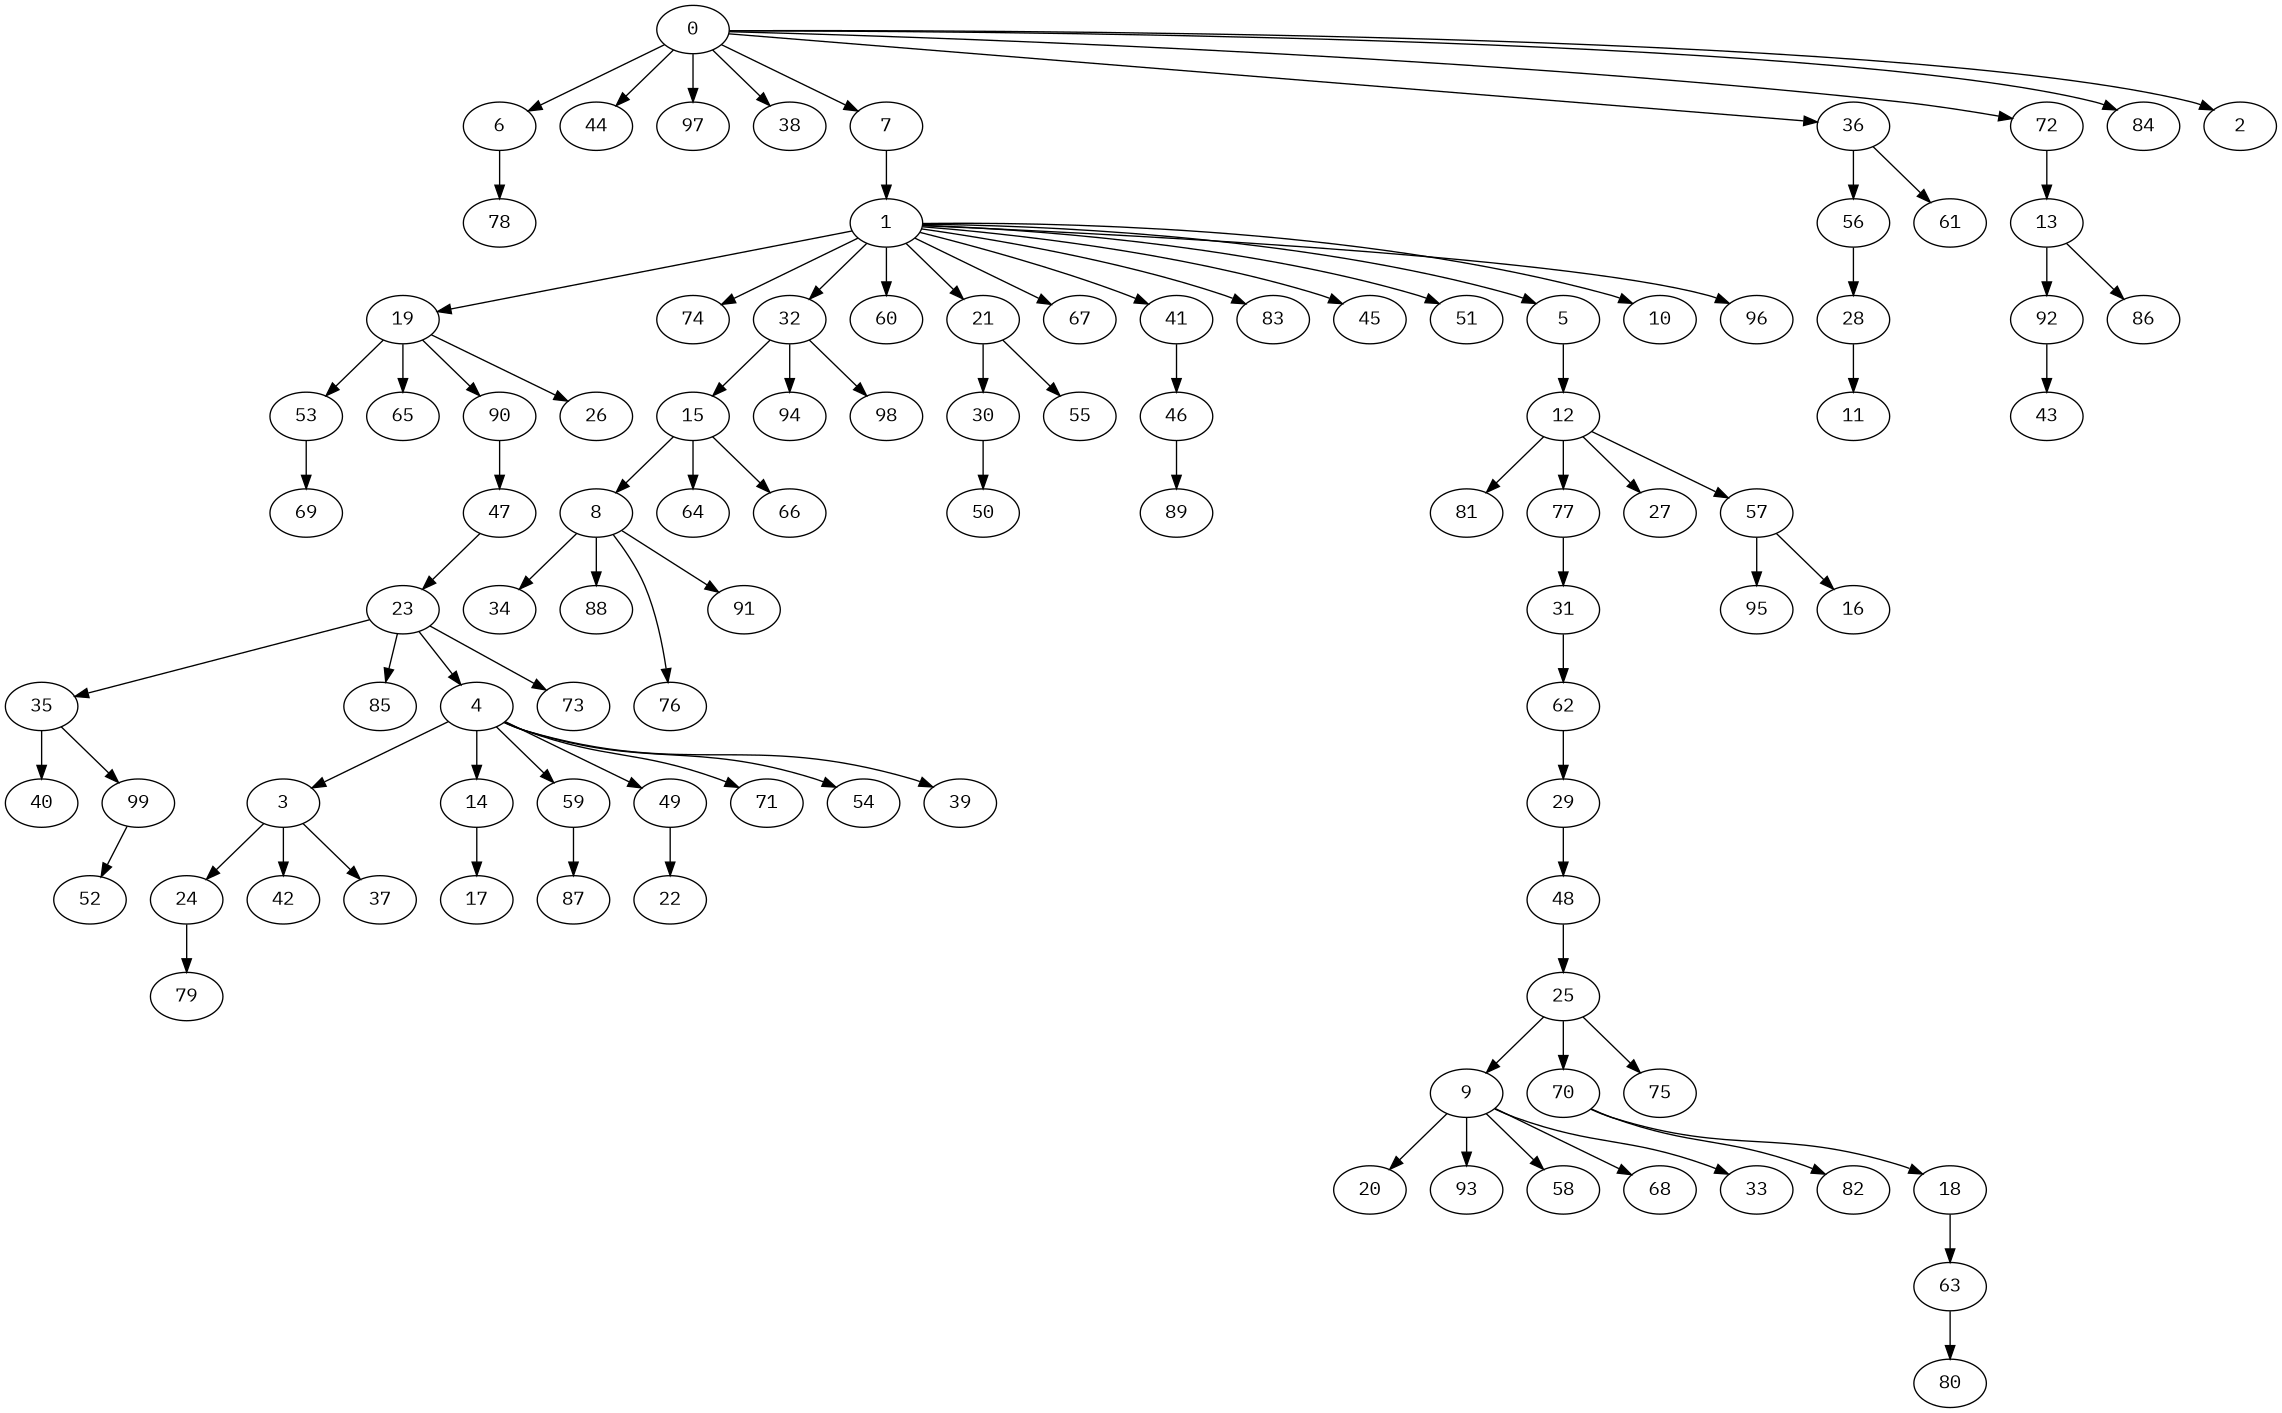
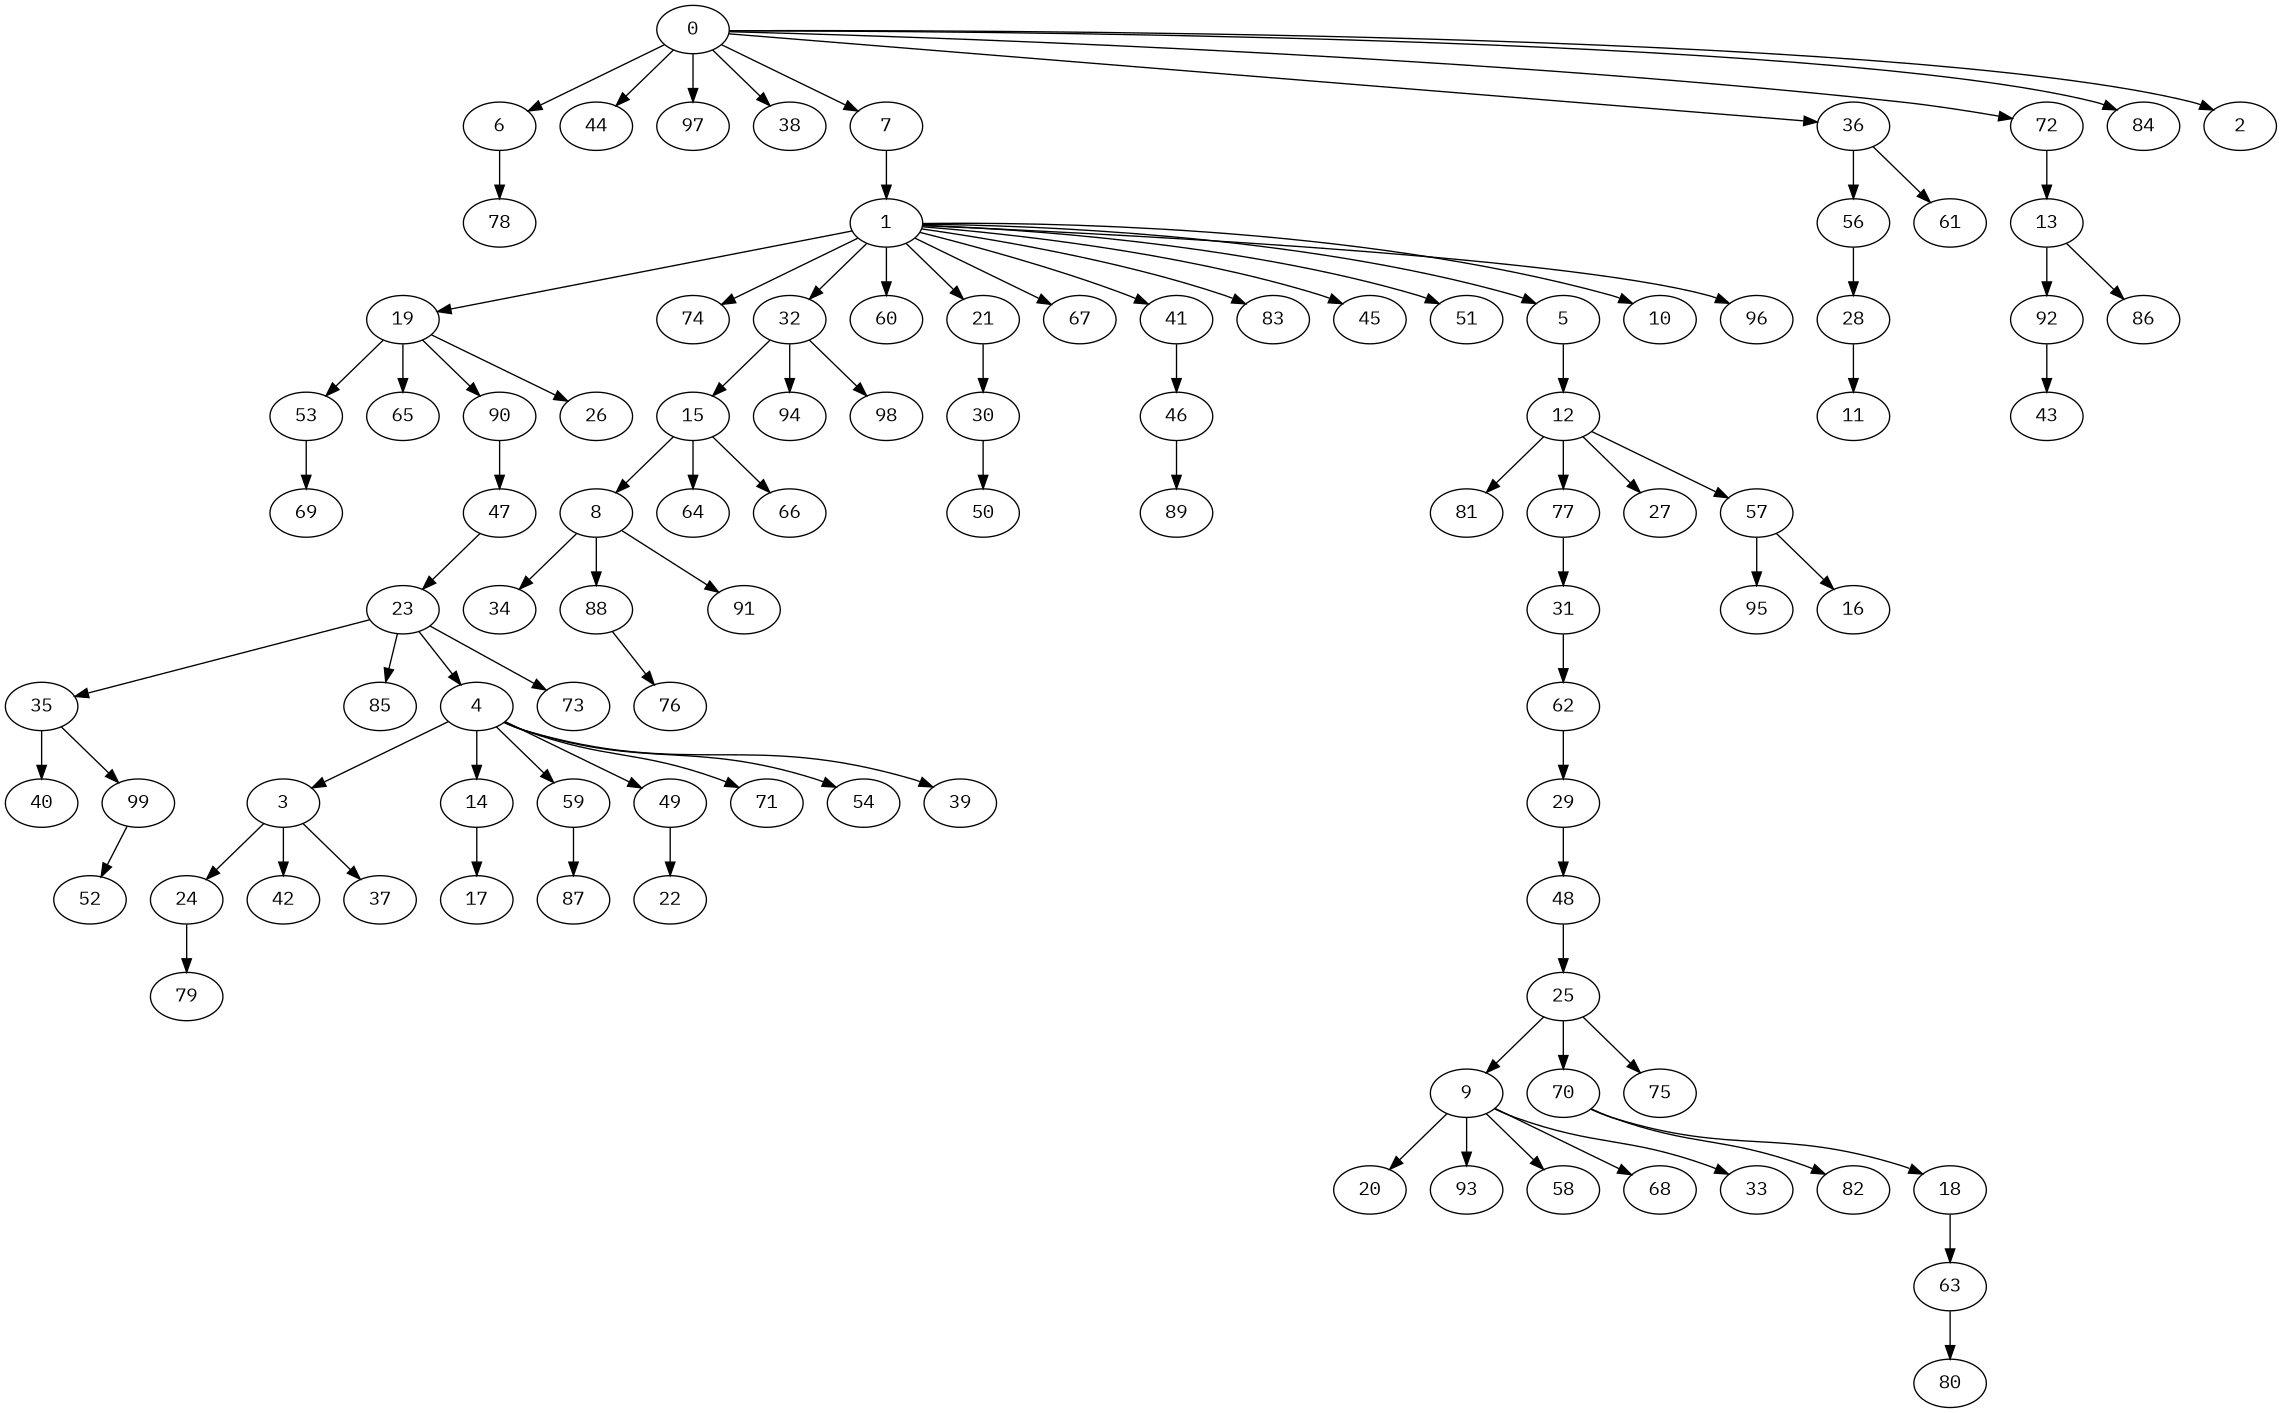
(1080, 416) -> none
(649, 598) -> (629, 653)
